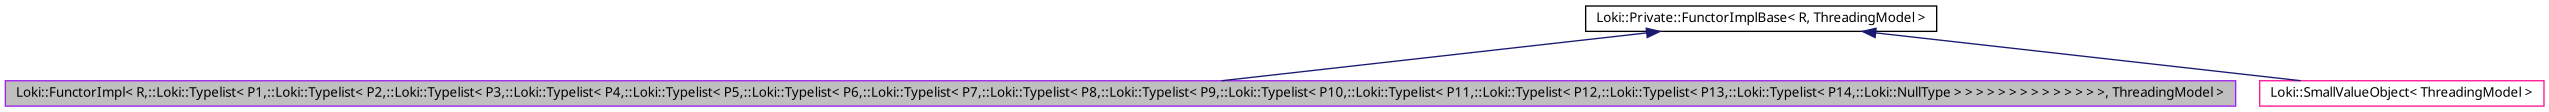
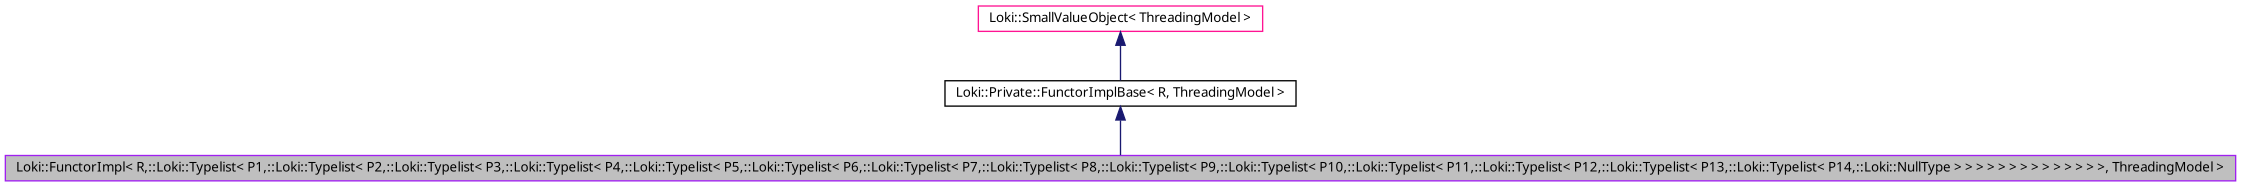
(2088, 57) -> (1120, 63)
